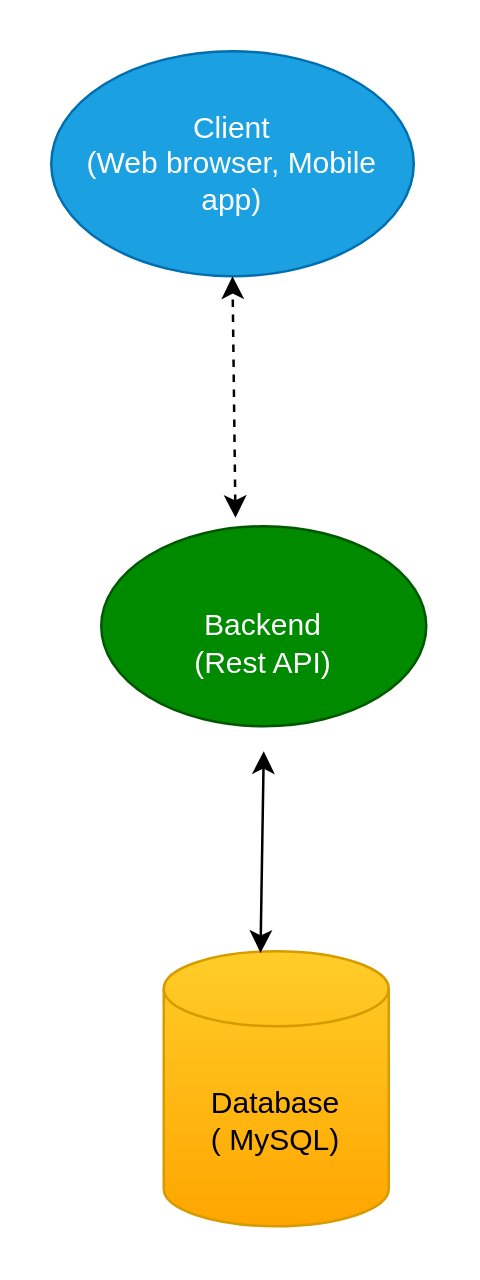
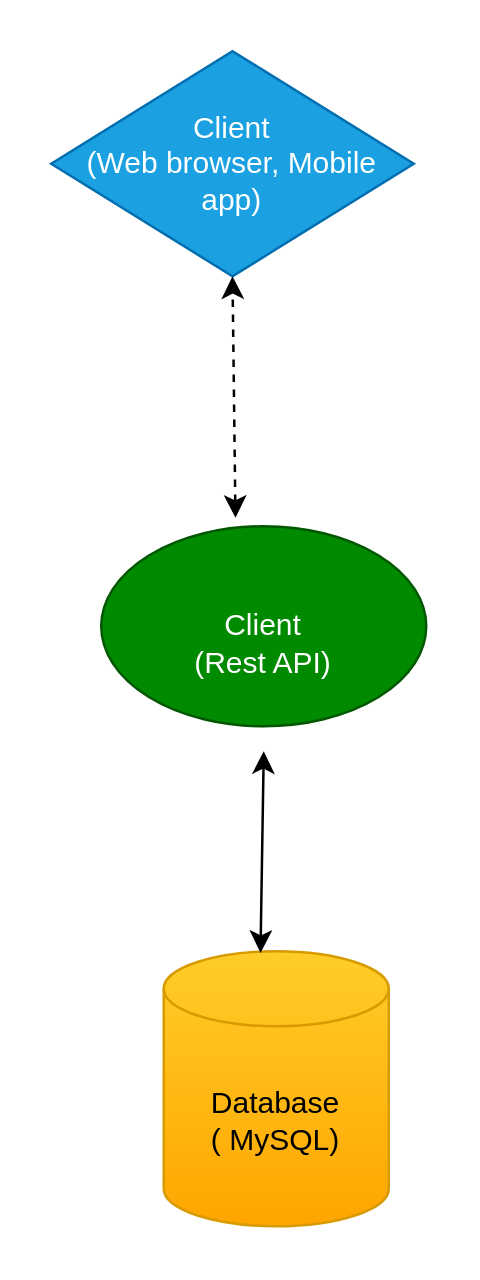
(233, 164) -> (233, 164)
(264, 626) -> (264, 626)
